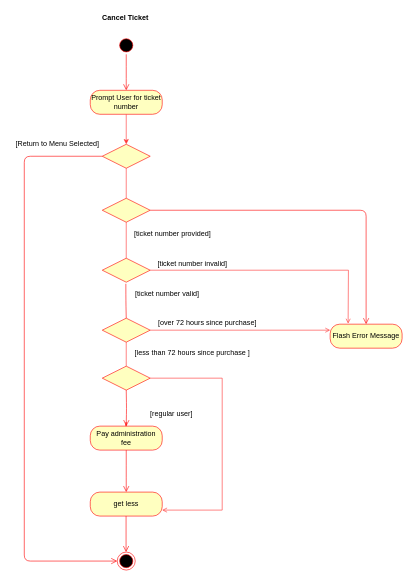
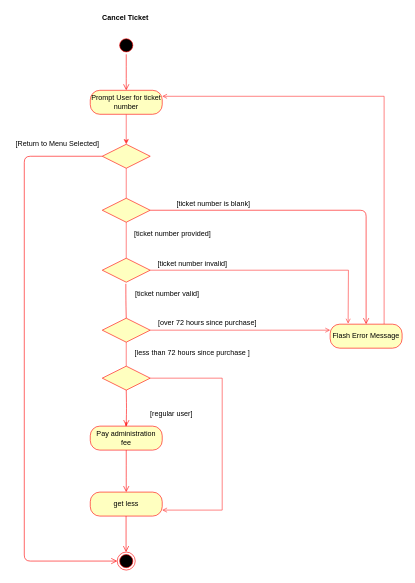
none -> (275, 96)
none -> (213, 204)
